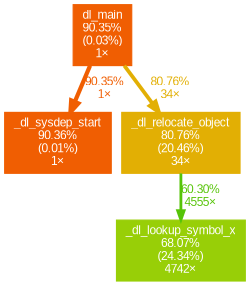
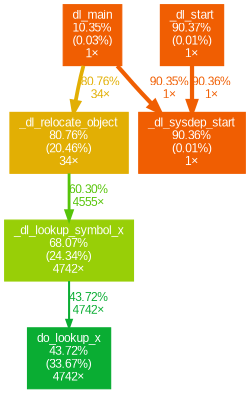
(102, 35) -> (92, 35)
none -> (192, 35)
none -> (69, 358)
